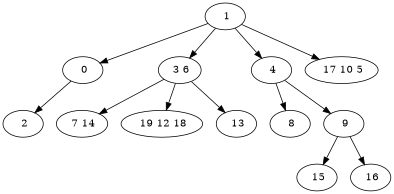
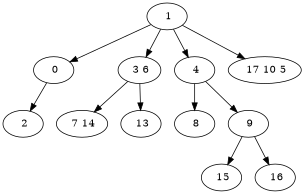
(162, 124) -> none
